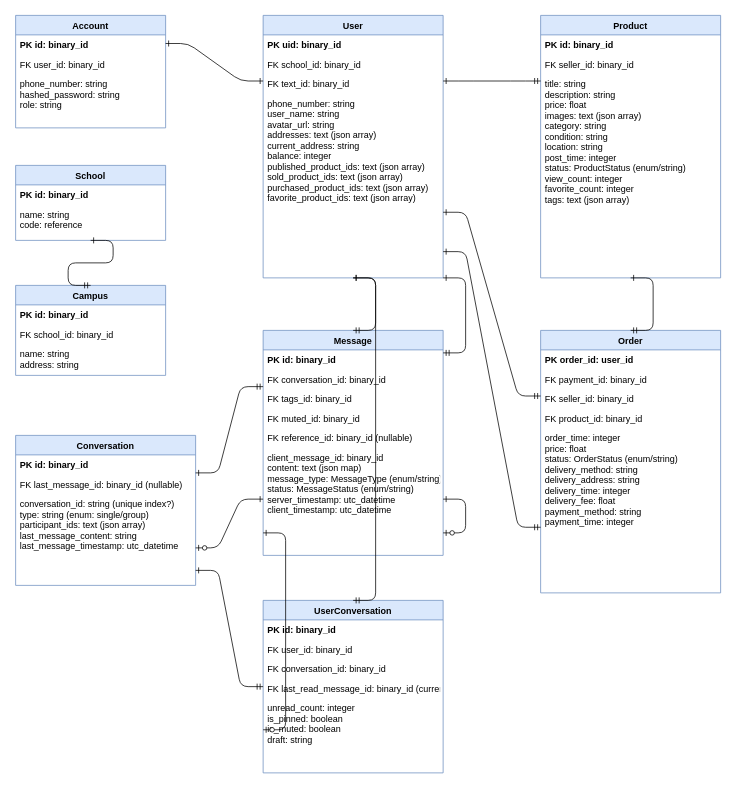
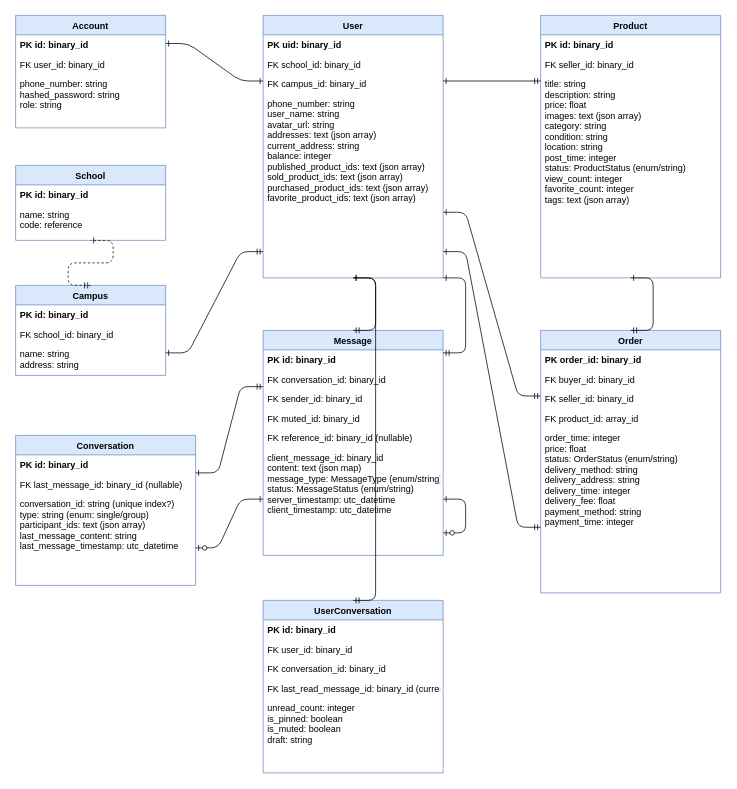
(313, 84) -> (318, 84)
(81, 263) -> (81, 263)
none -> (214, 303)
(589, 360) -> (593, 360)
(598, 380) -> (593, 380)
(313, 399) -> (318, 399)
(598, 419) -> (597, 419)
(229, 628) -> none
(285, 632) -> none
